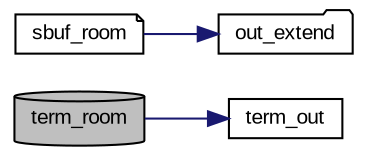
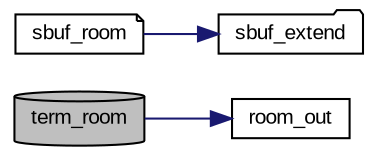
(286, 34) -> (291, 34)
(286, 119) -> (291, 119)
